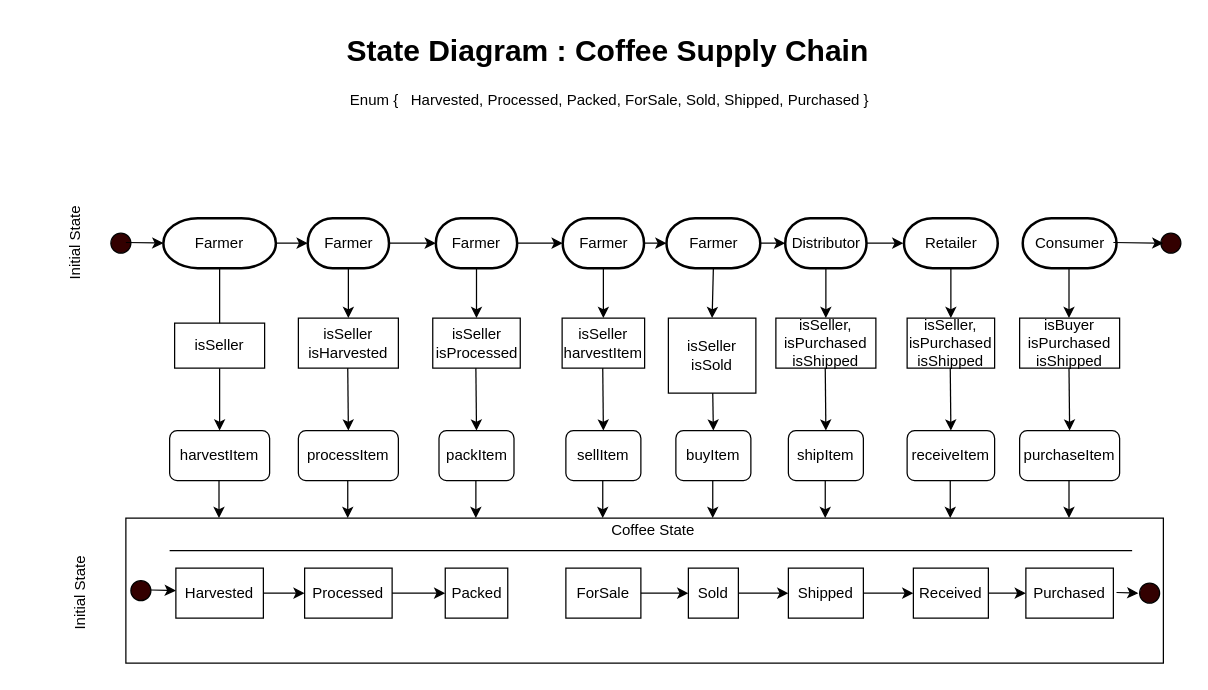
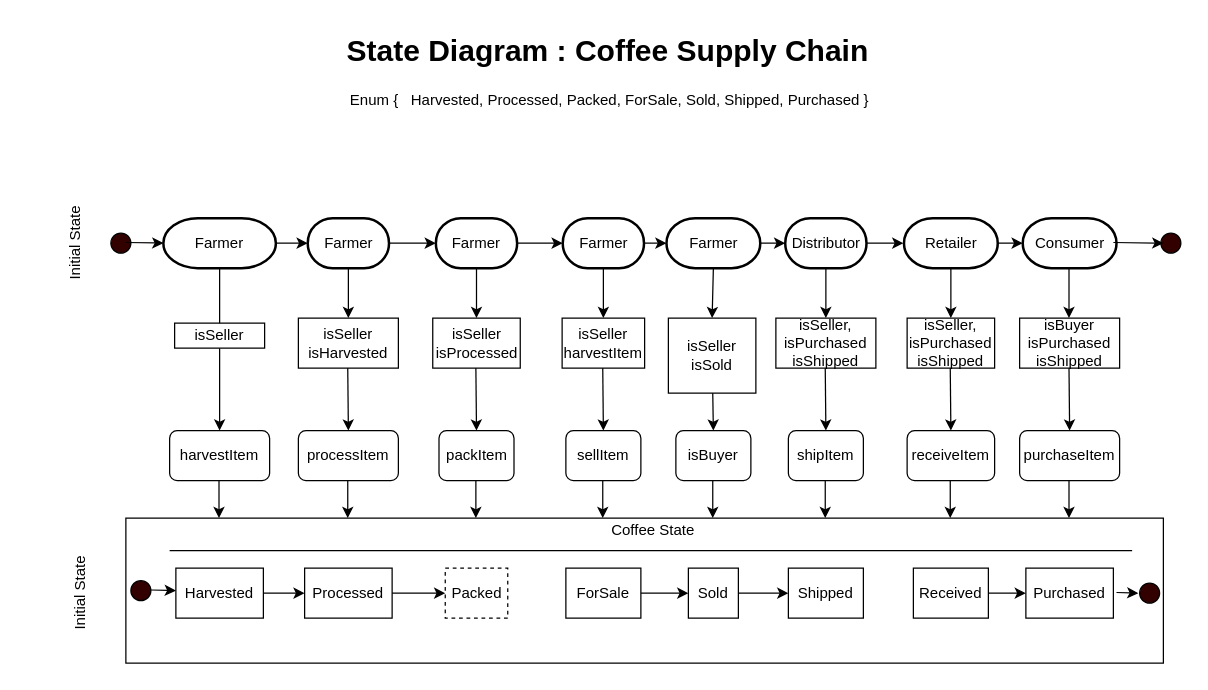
none -> (1006, 243)
(219, 346) -> (219, 336)
(713, 456) -> (713, 456)
(476, 593) -> (476, 593)
(884, 593) -> none
